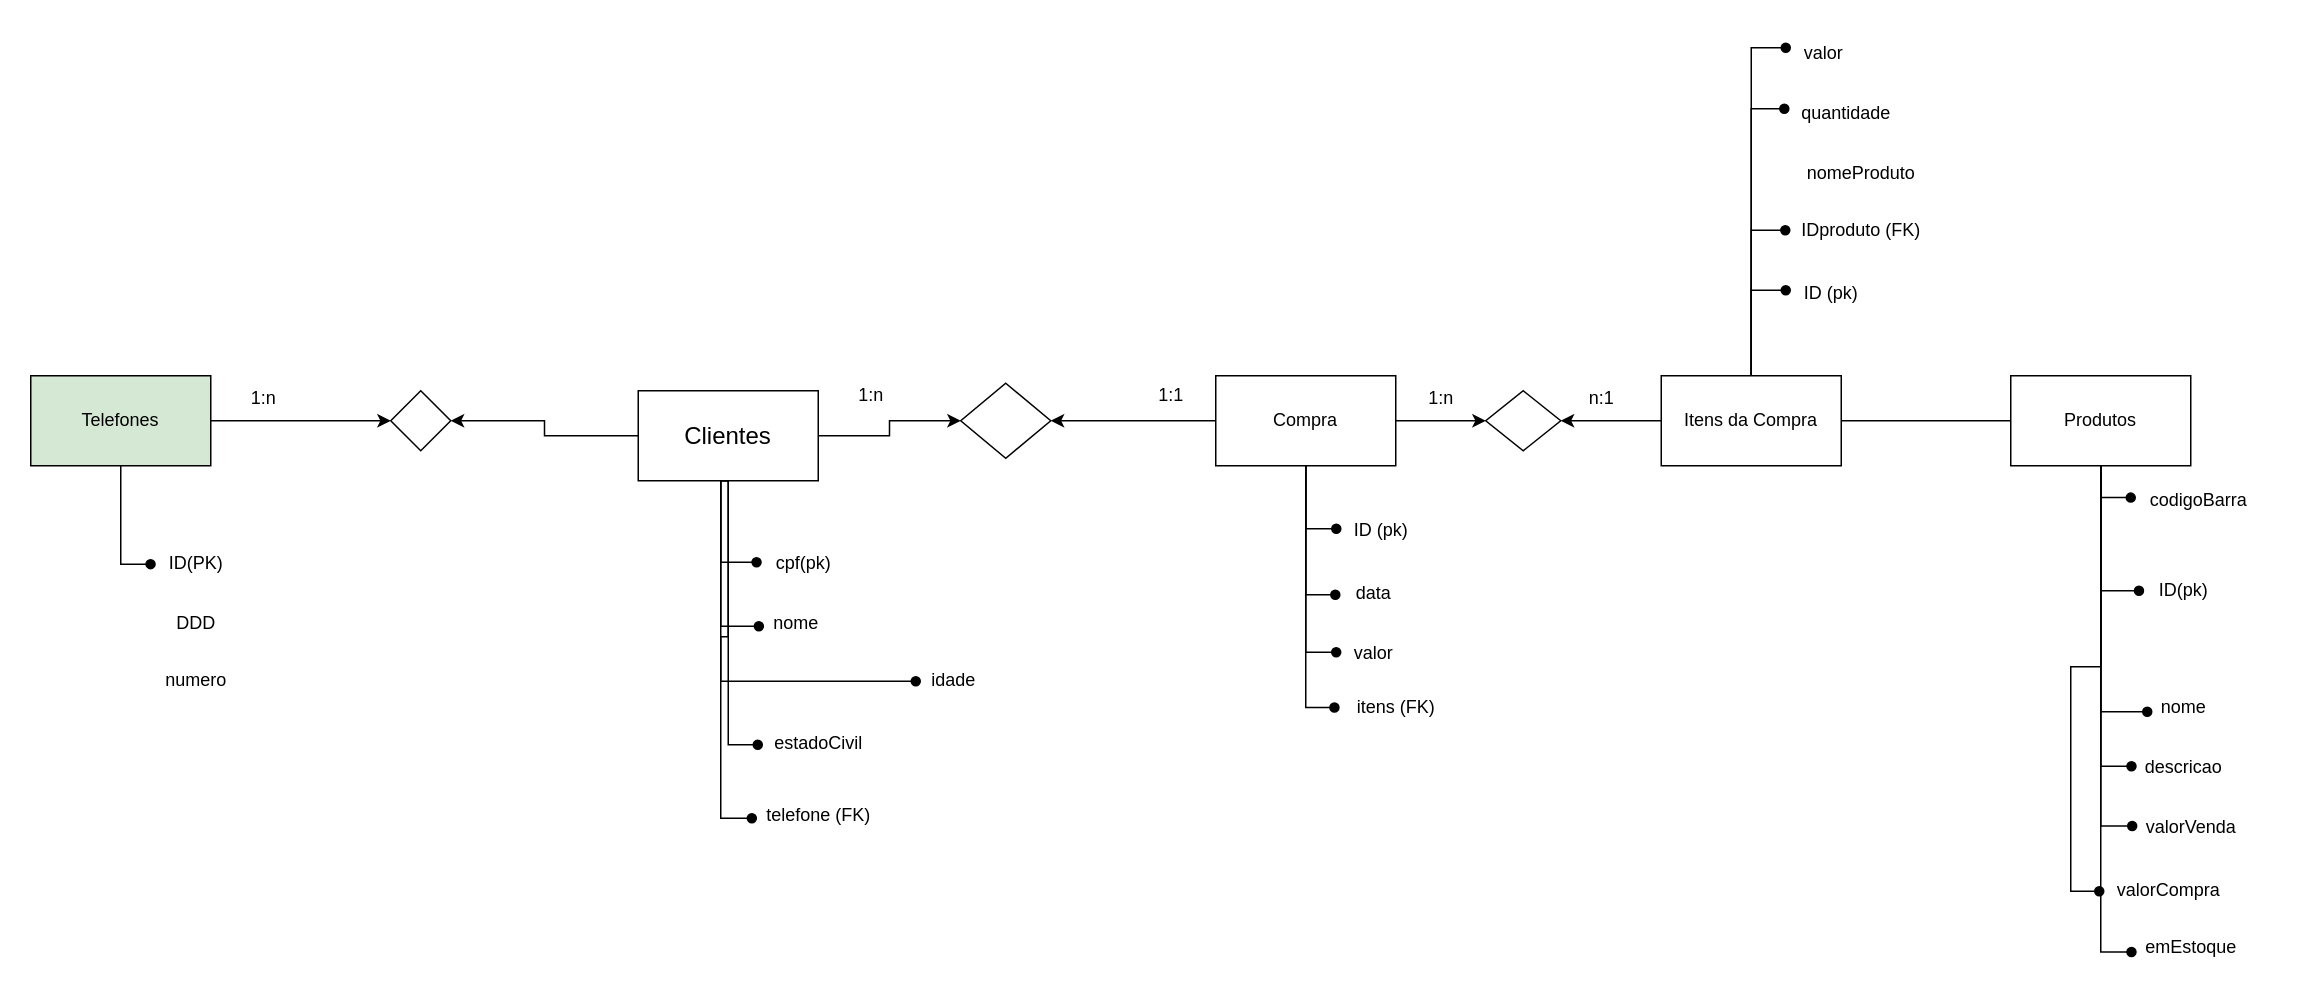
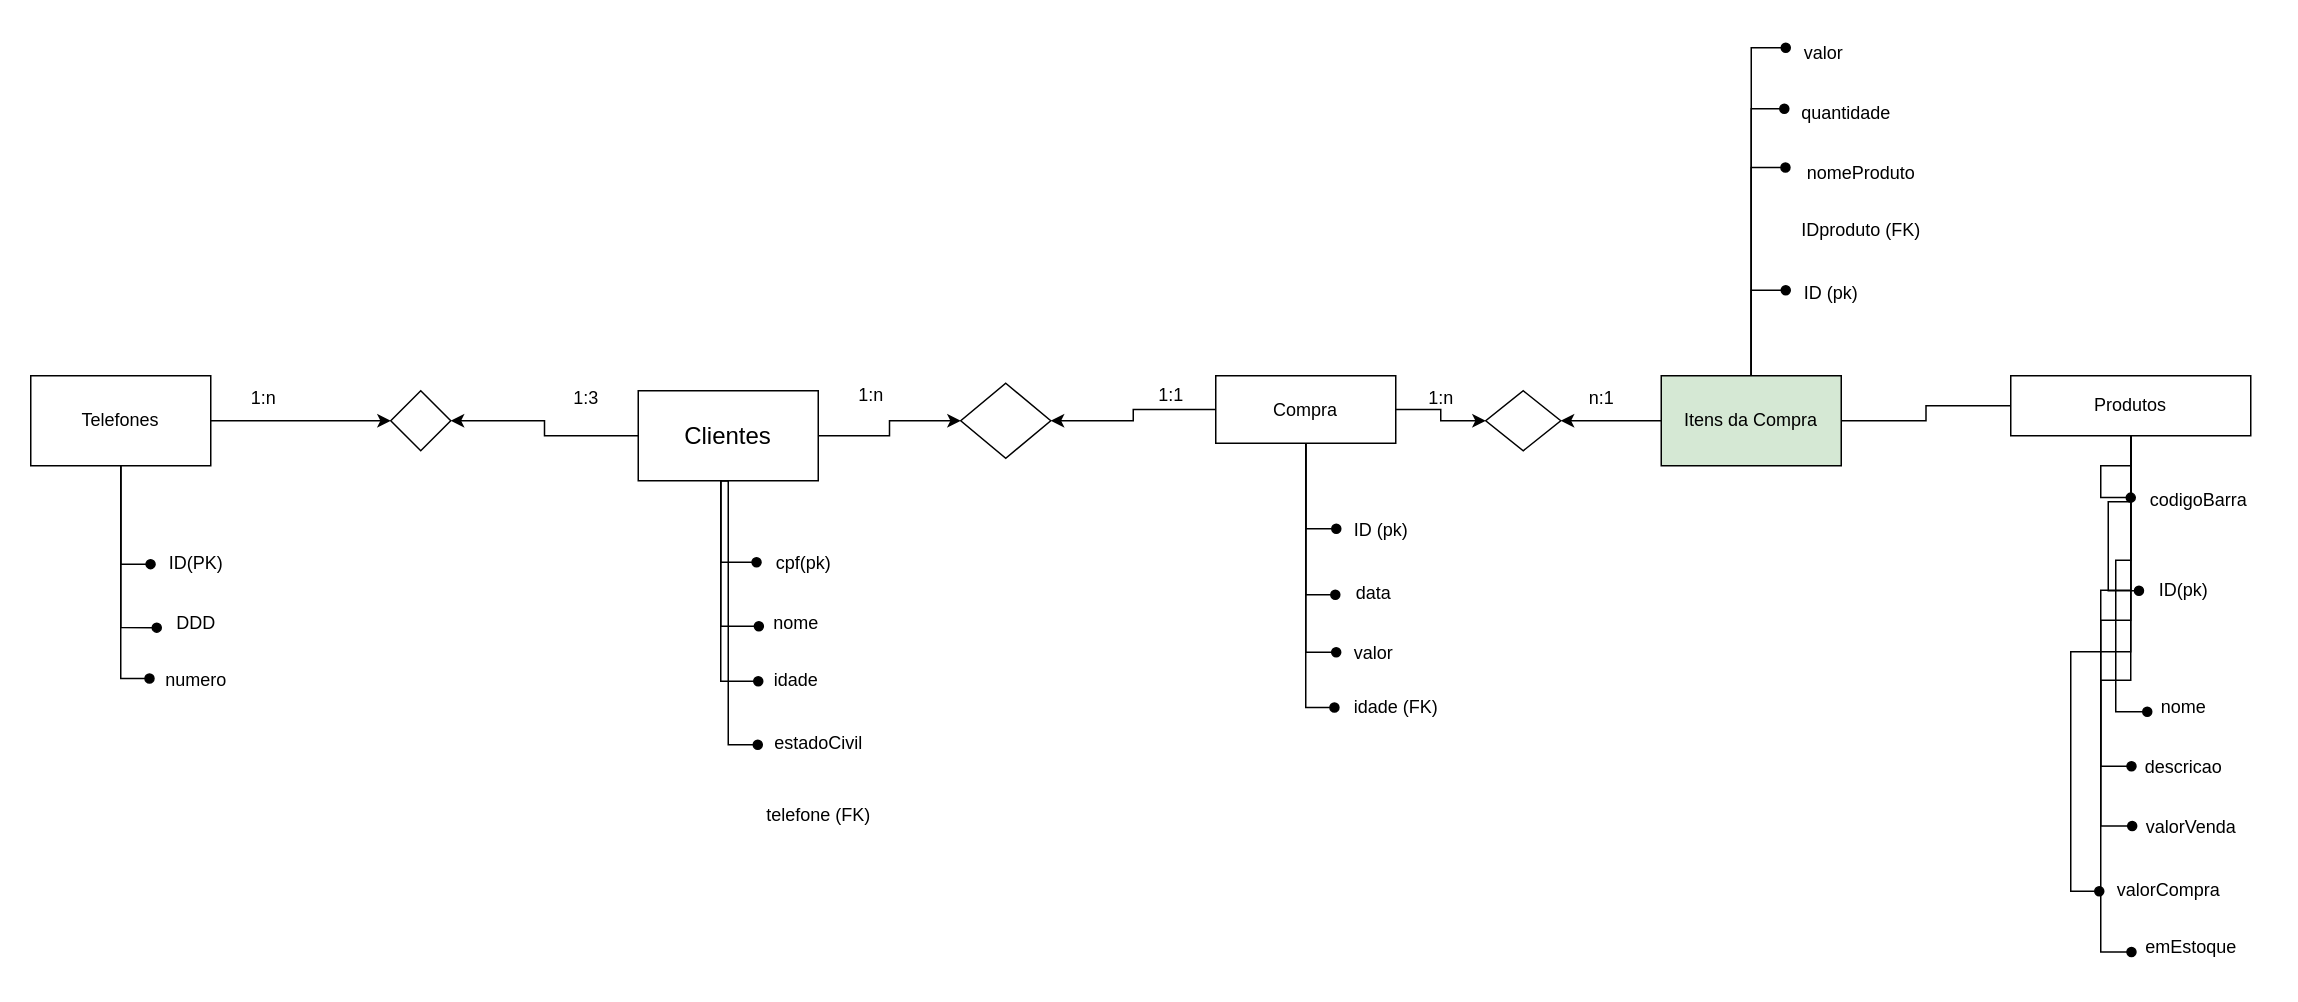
none -> (1767, 168)
(1767, 230) -> none
none -> (586, 398)
(121, 421) -> (121, 421)
(1306, 421) -> (1306, 410)
(1751, 421) -> (1751, 421)
(2101, 421) -> (2131, 406)
none -> (137, 628)
none -> (121, 666)
(953, 680) -> (796, 680)
(1397, 707) -> (1397, 707)
(721, 764) -> none
